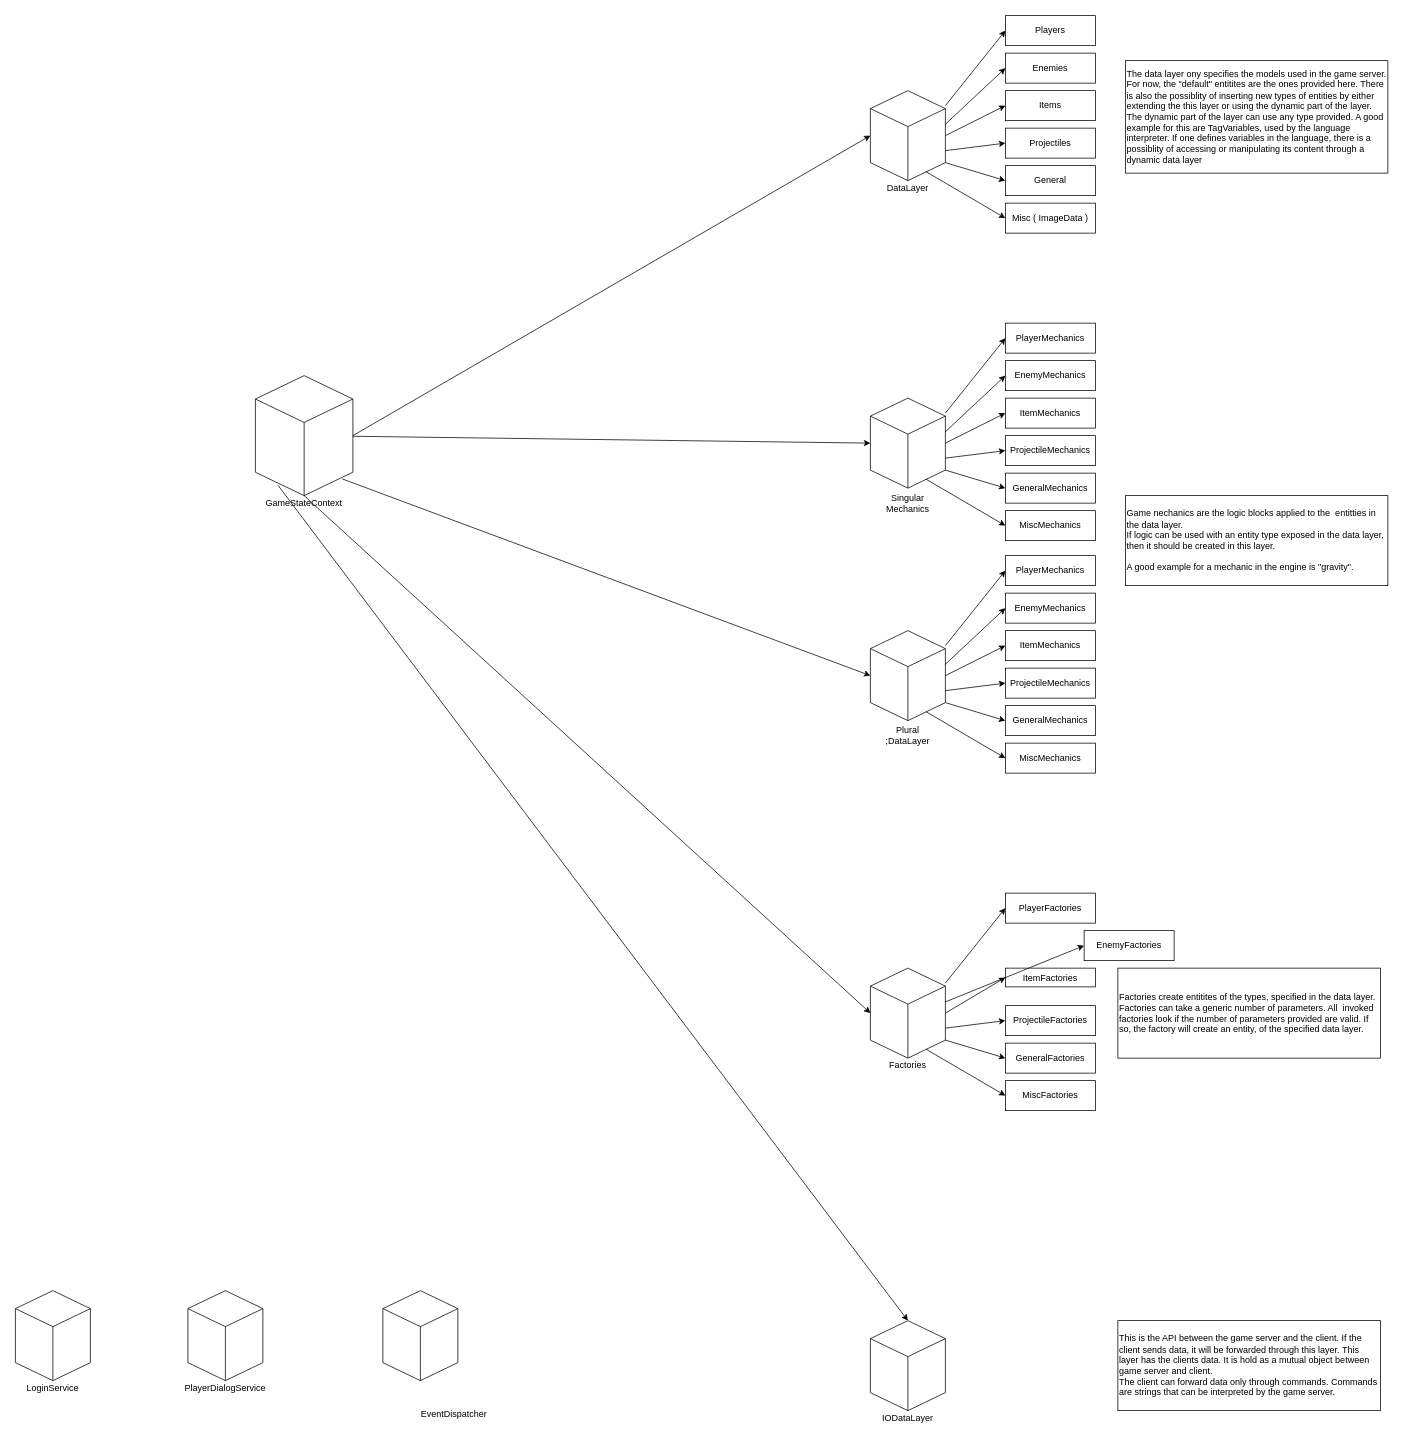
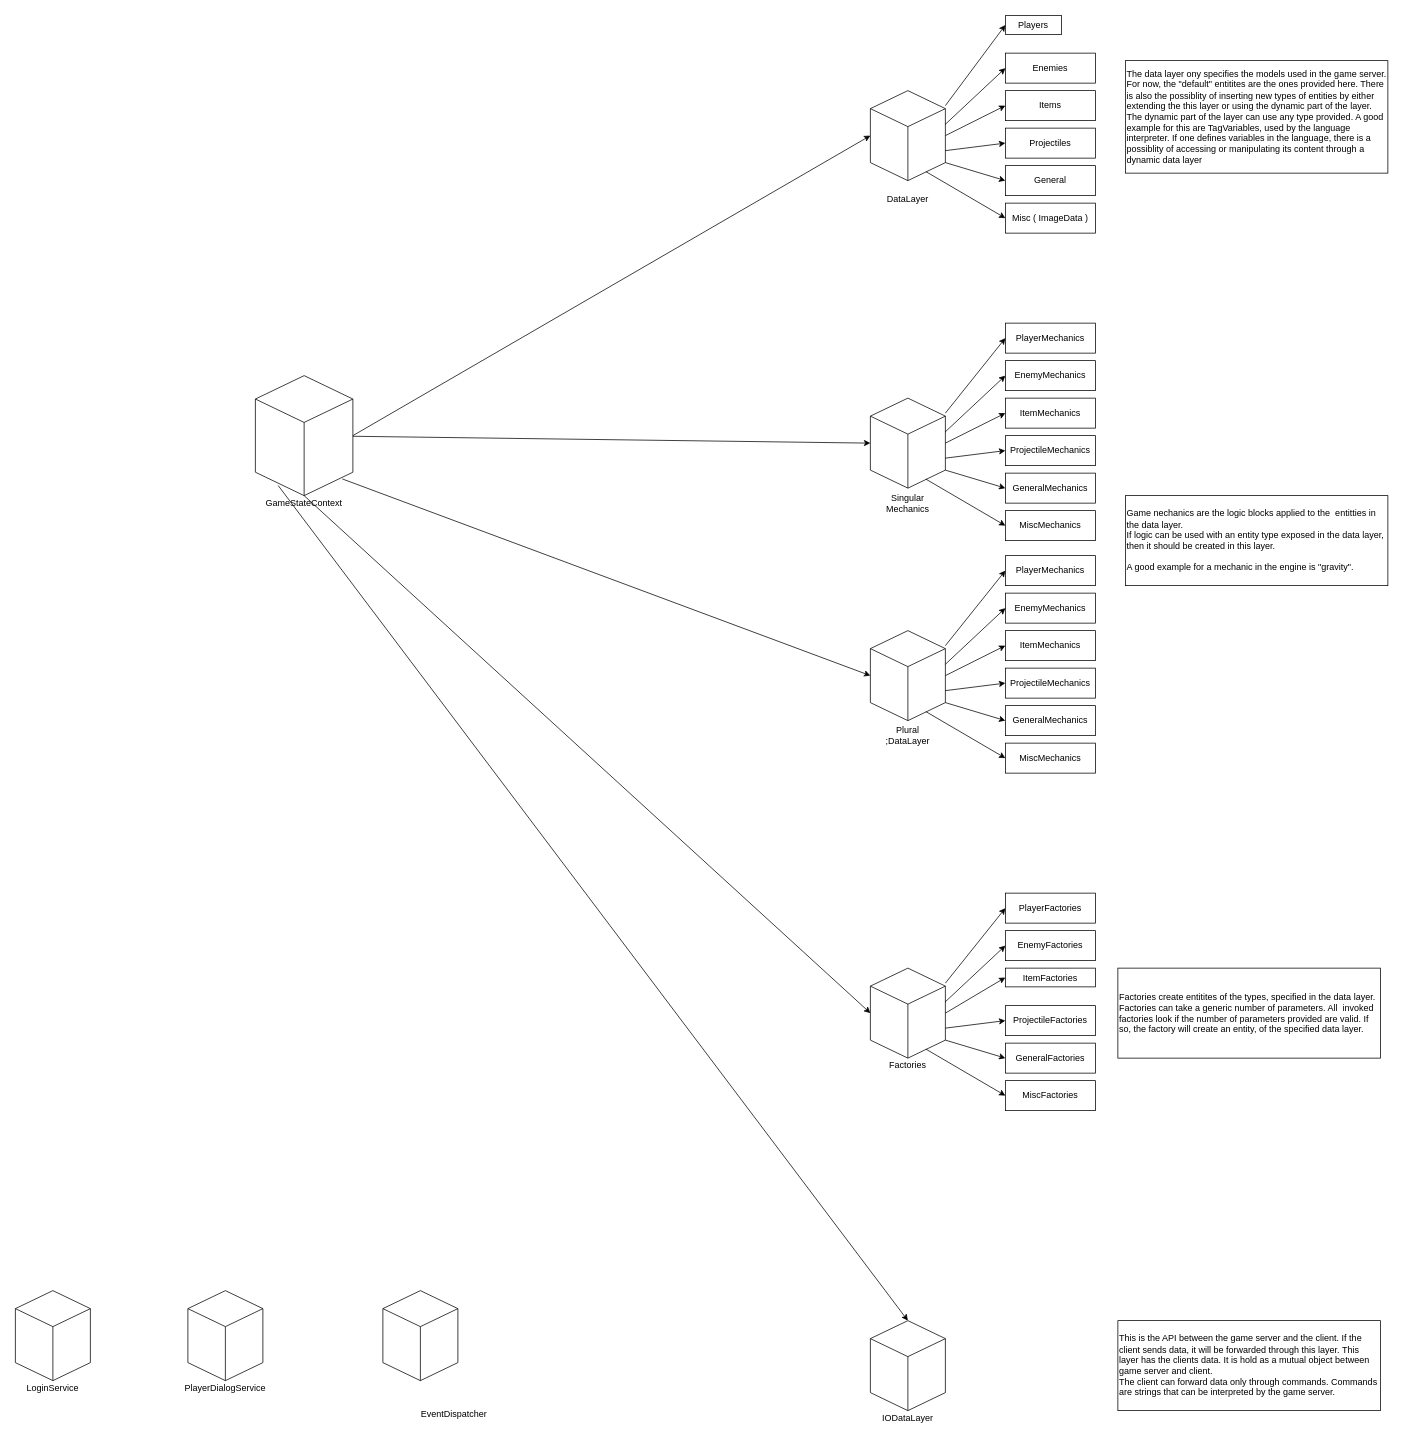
(1050, 30) -> (1034, 25)
(908, 188) -> (908, 199)
(1129, 945) -> (1050, 945)
